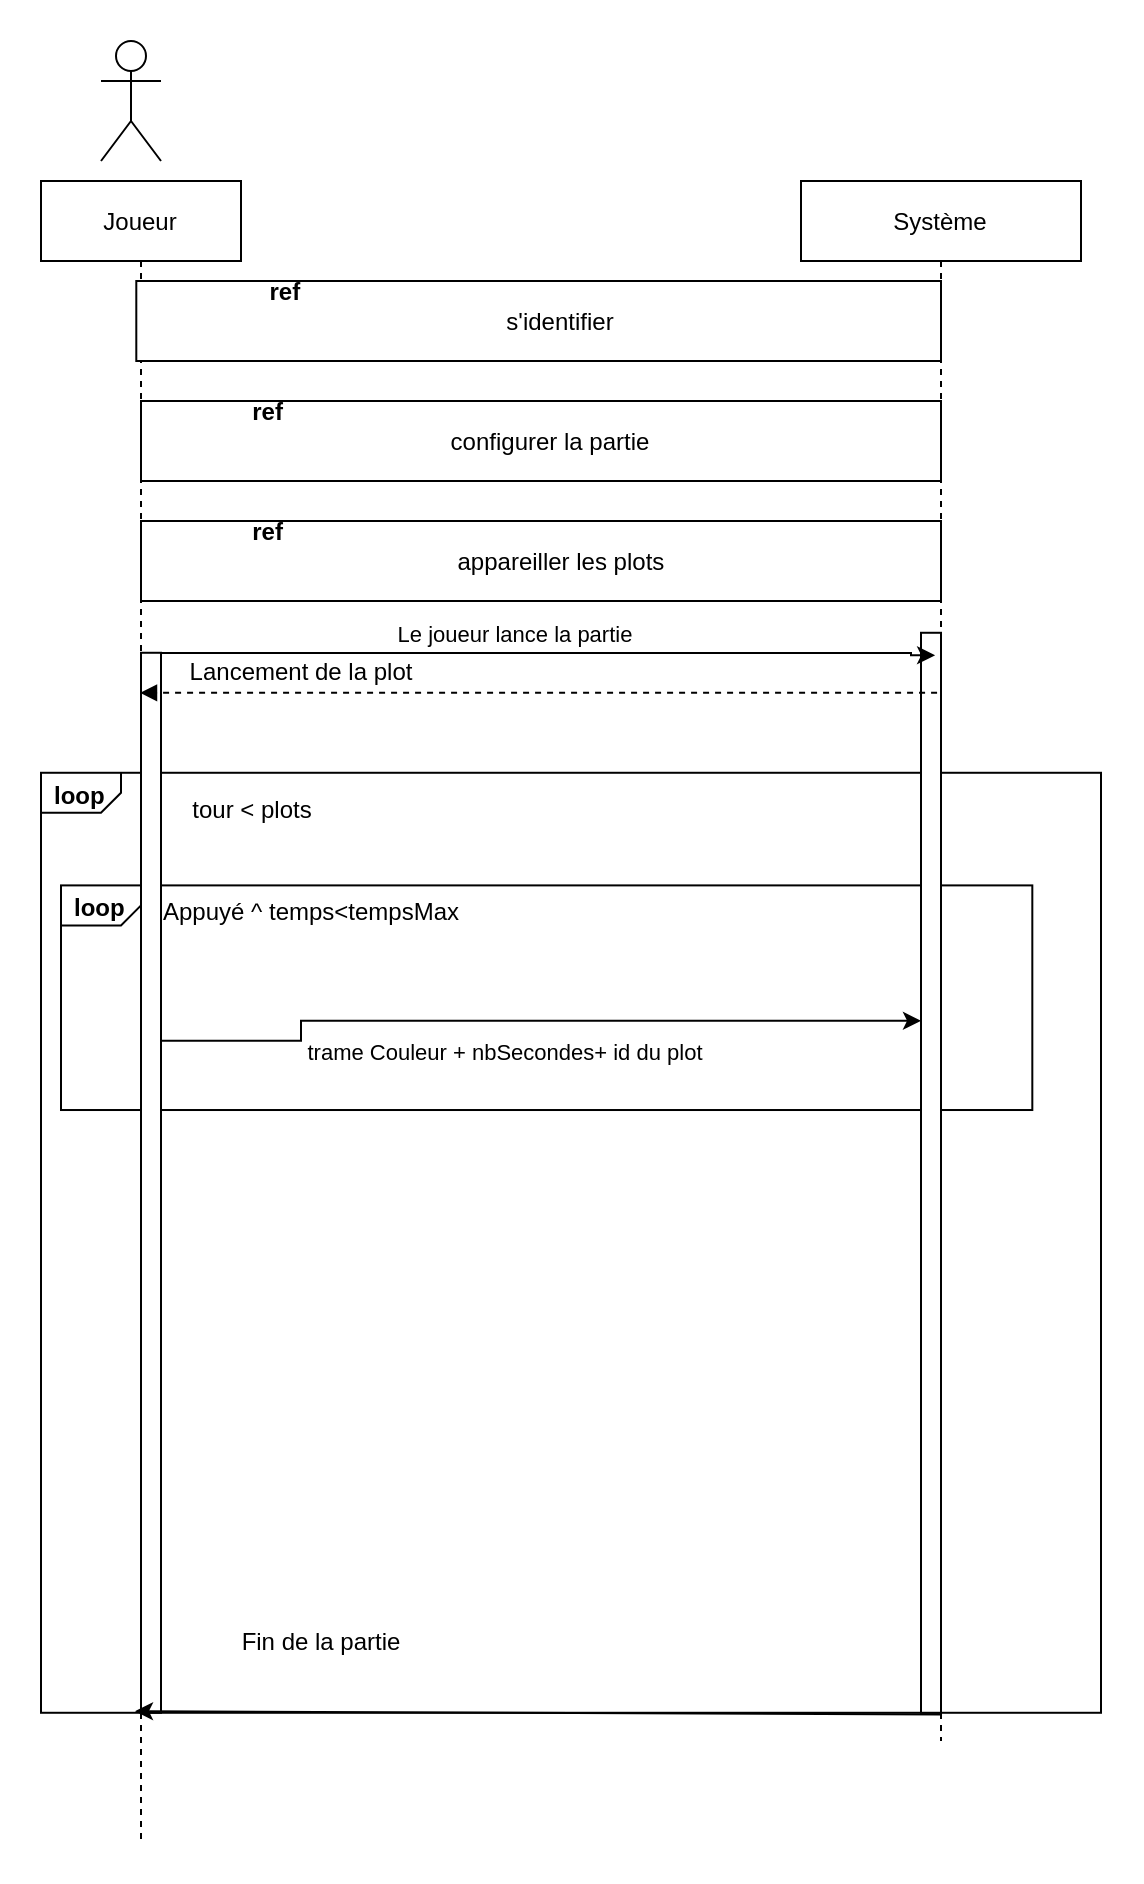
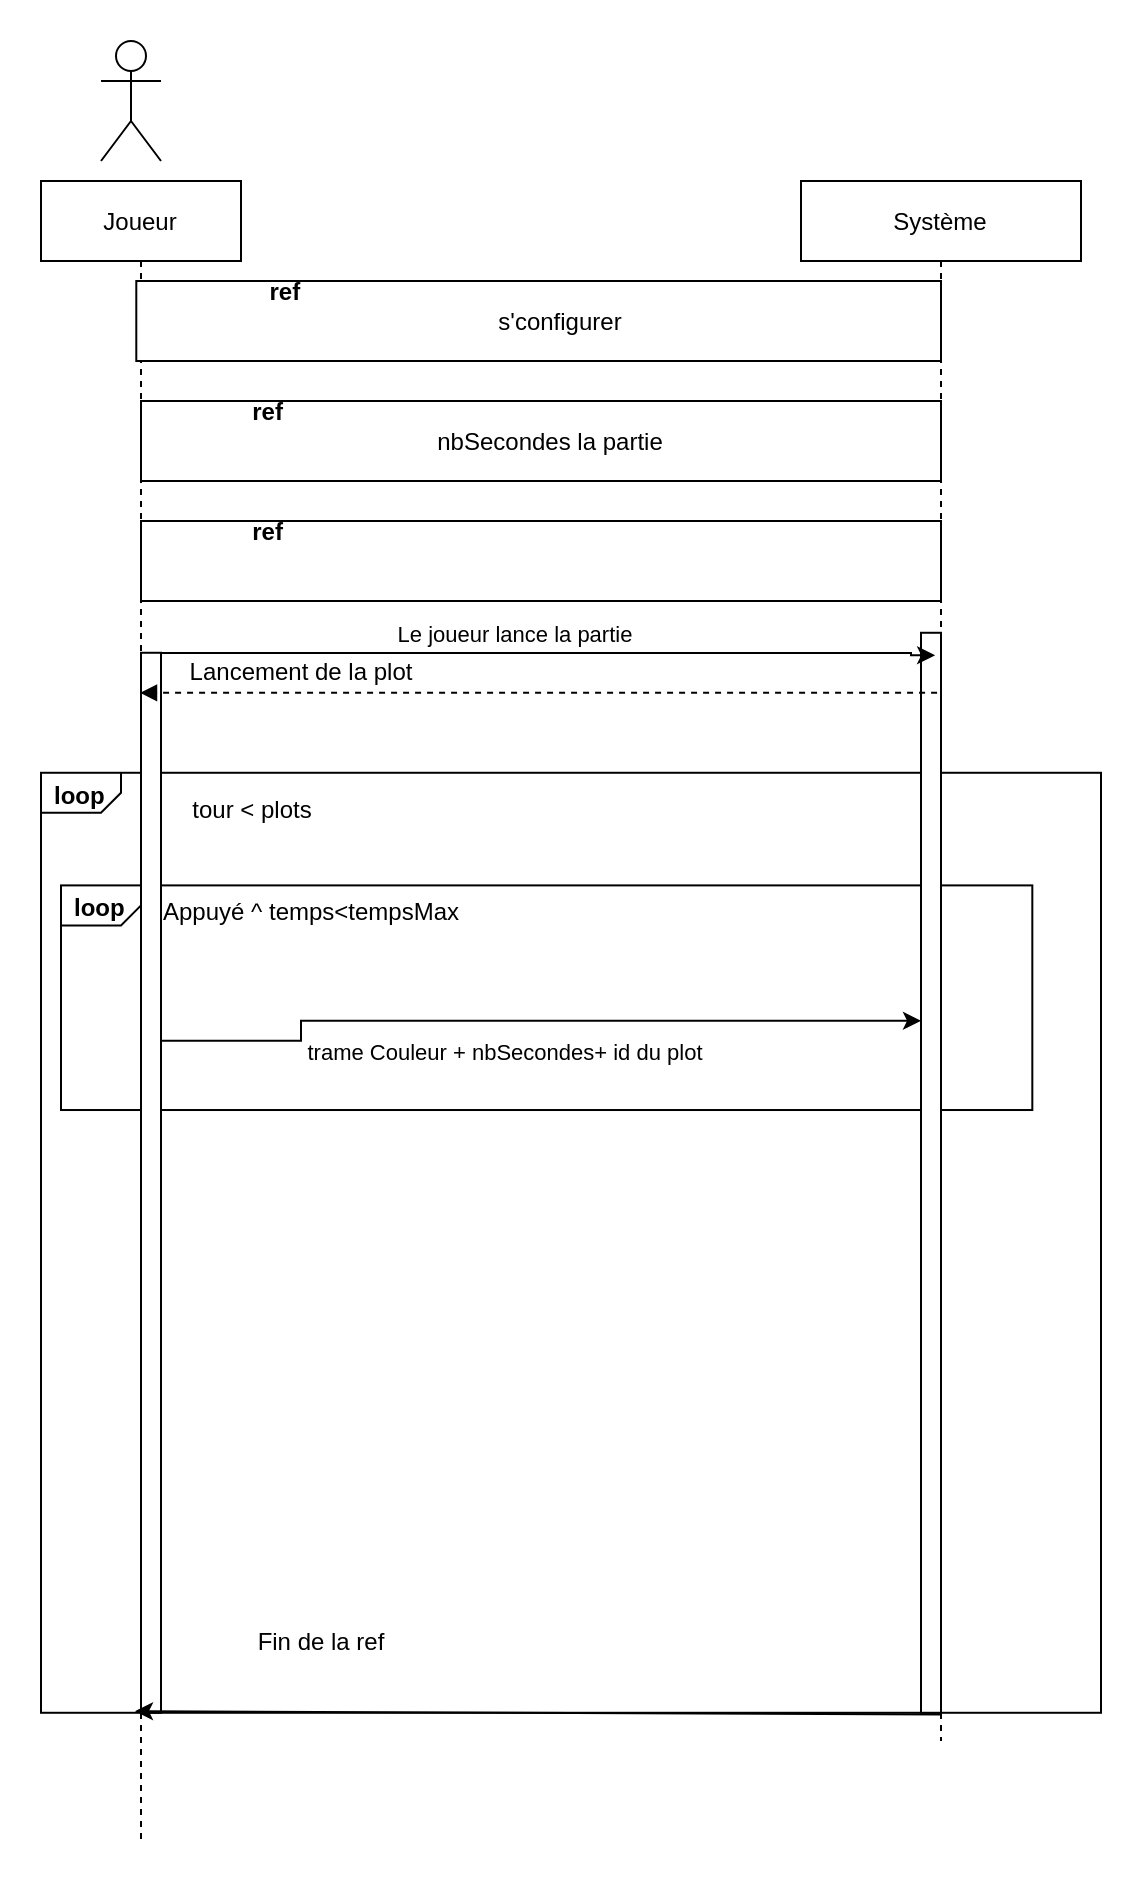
(560, 322) -> (560, 322)
(550, 442) -> (550, 442)
(562, 561) -> none
(322, 1643) -> (322, 1643)
